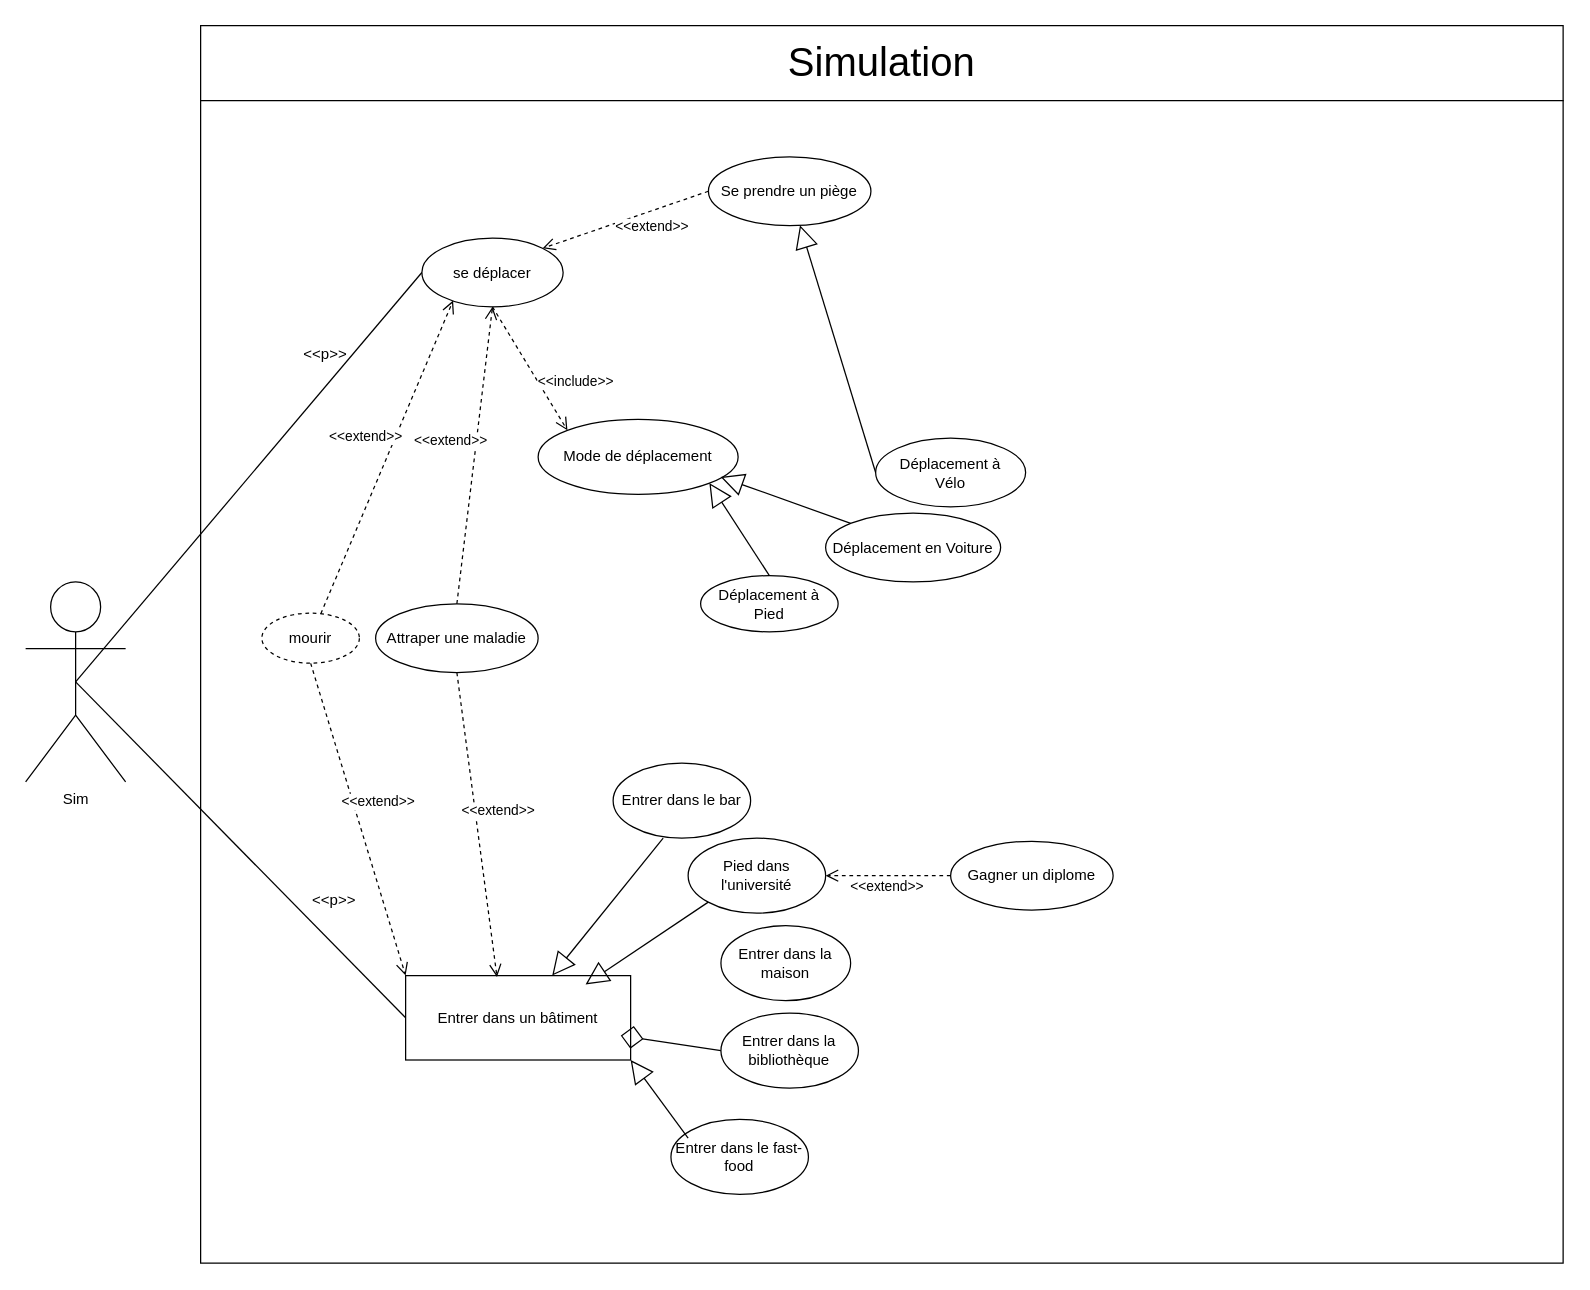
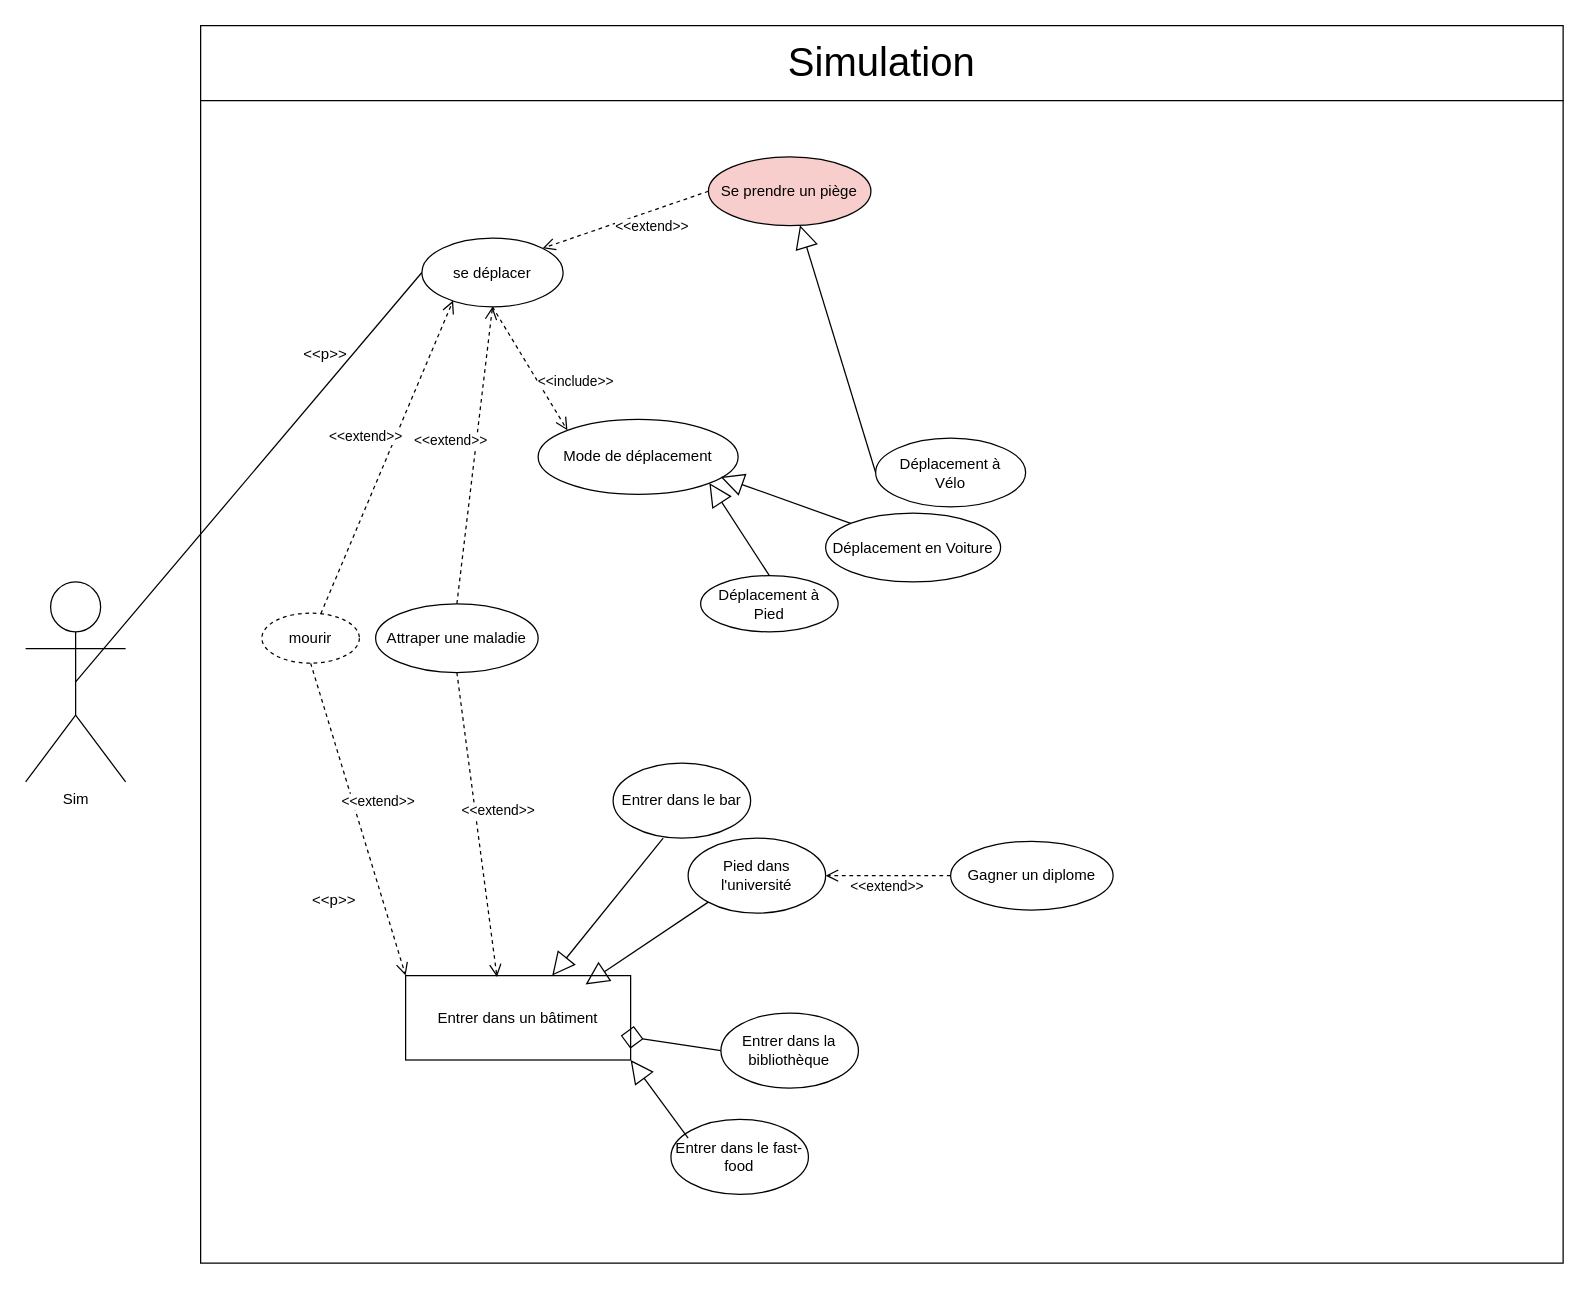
(790, 191) -> (790, 191)
(241, 851) -> none
(786, 963) -> none
